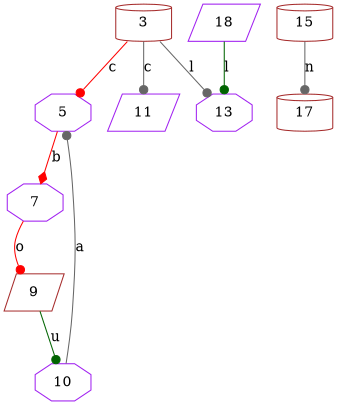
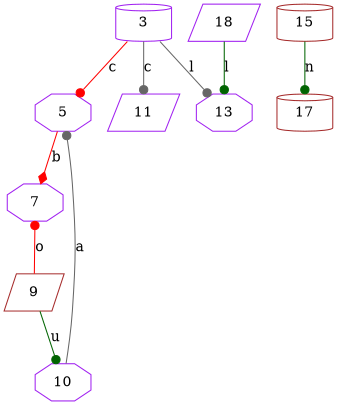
(144, 23) -> (144, 23)
(305, 64) -> (305, 64)
(15, 243) -> (35, 252)
